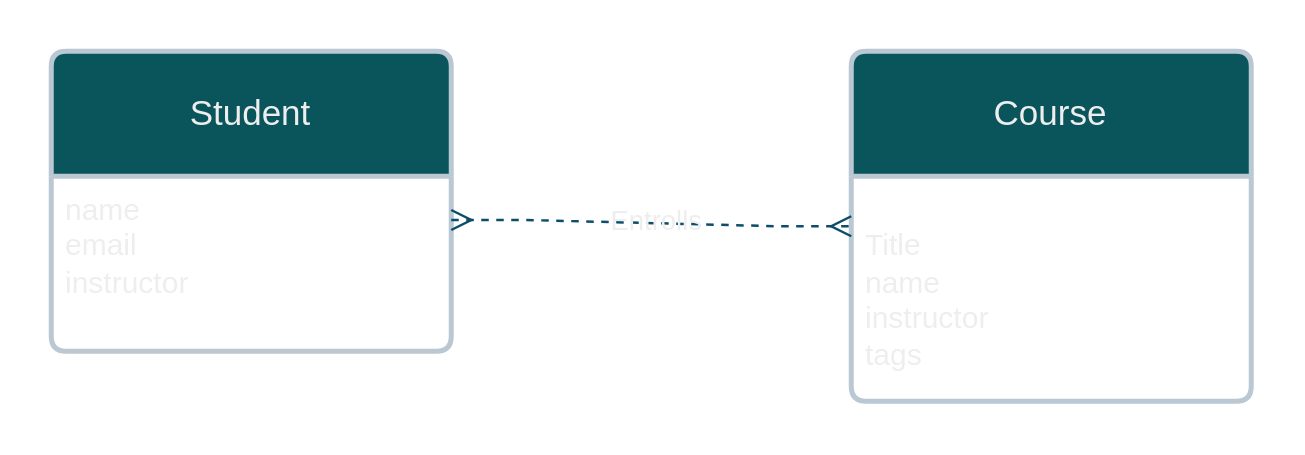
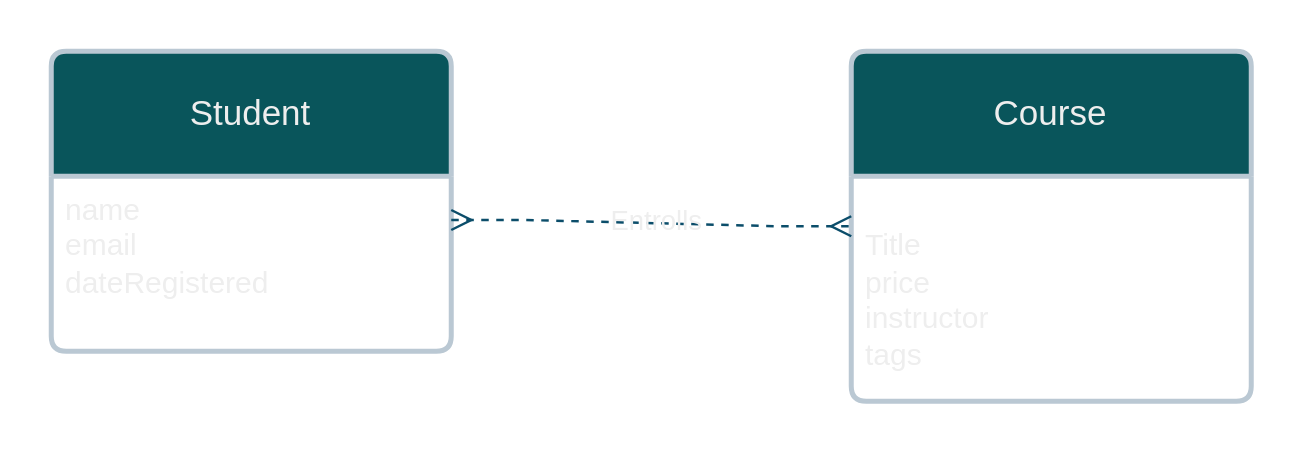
(146, 248) -> (180, 248)
(946, 266) -> (946, 266)
